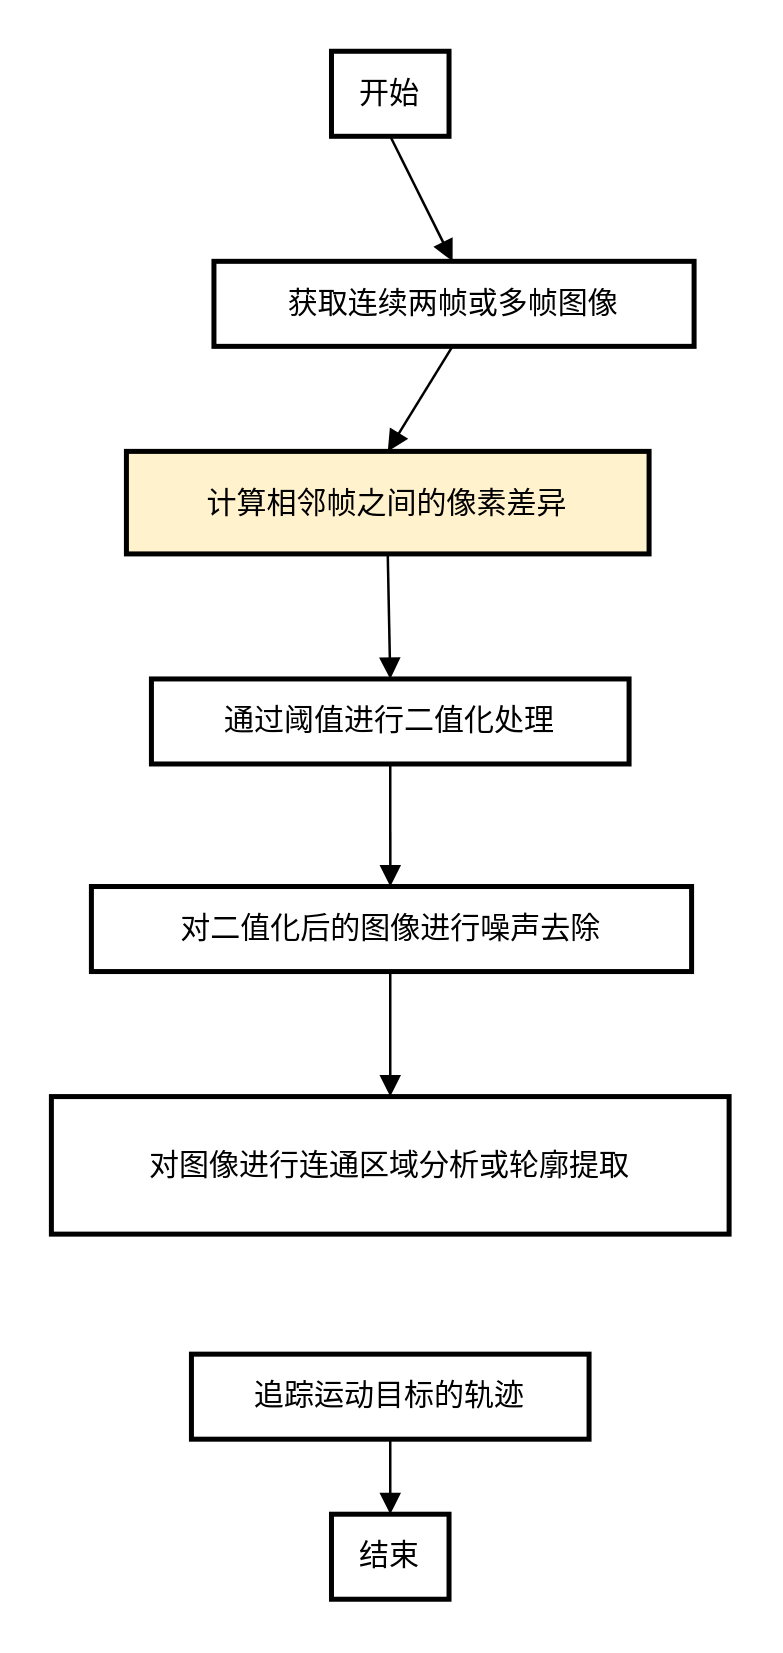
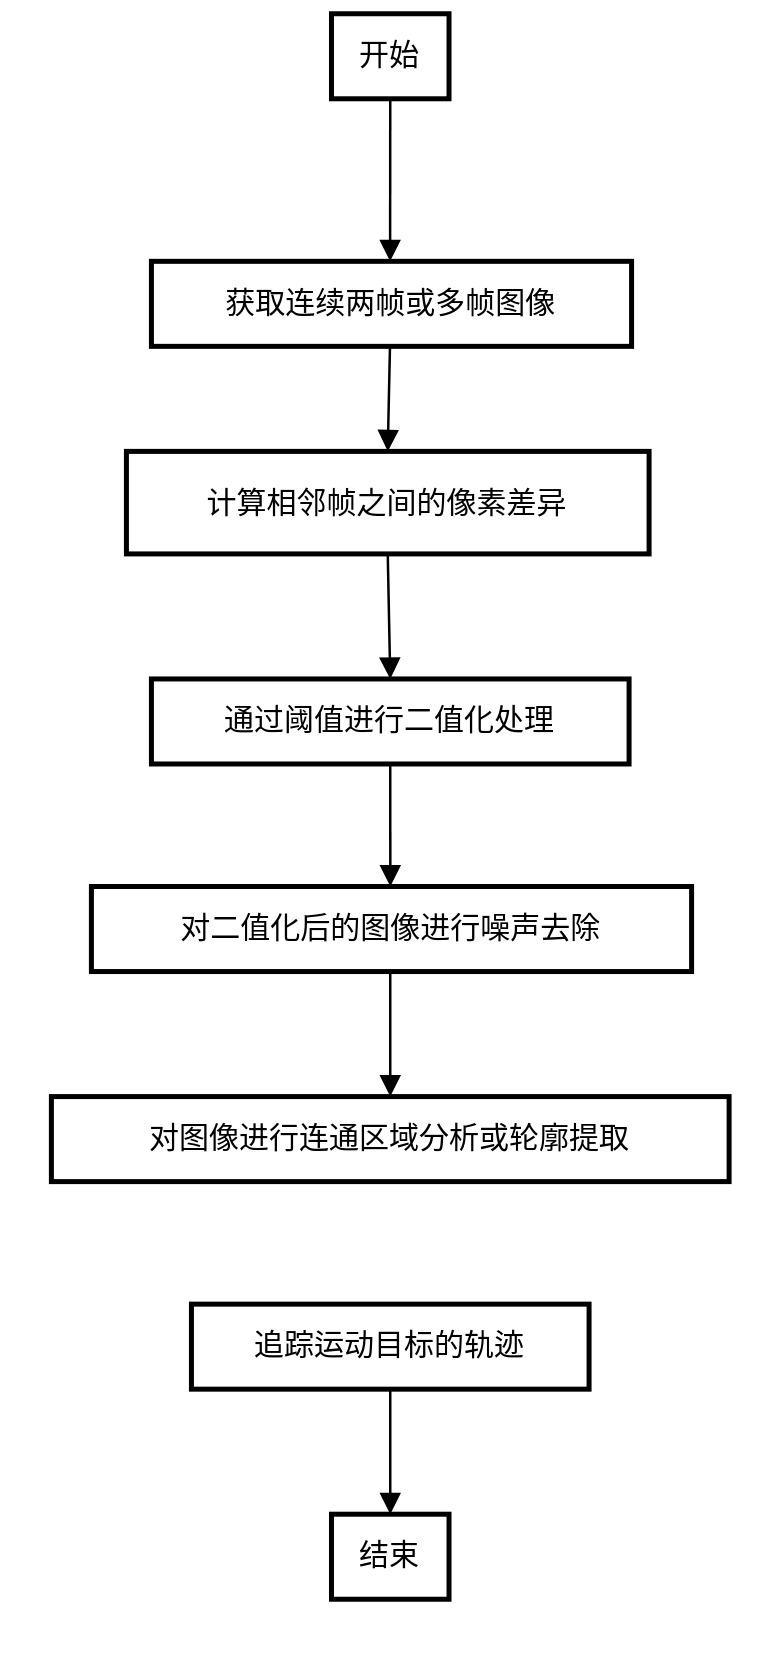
(390, 94) -> (390, 56)
(454, 304) -> (391, 304)
(388, 503) -> (388, 503)
(390, 1165) -> (390, 1139)
(390, 1396) -> (390, 1346)
